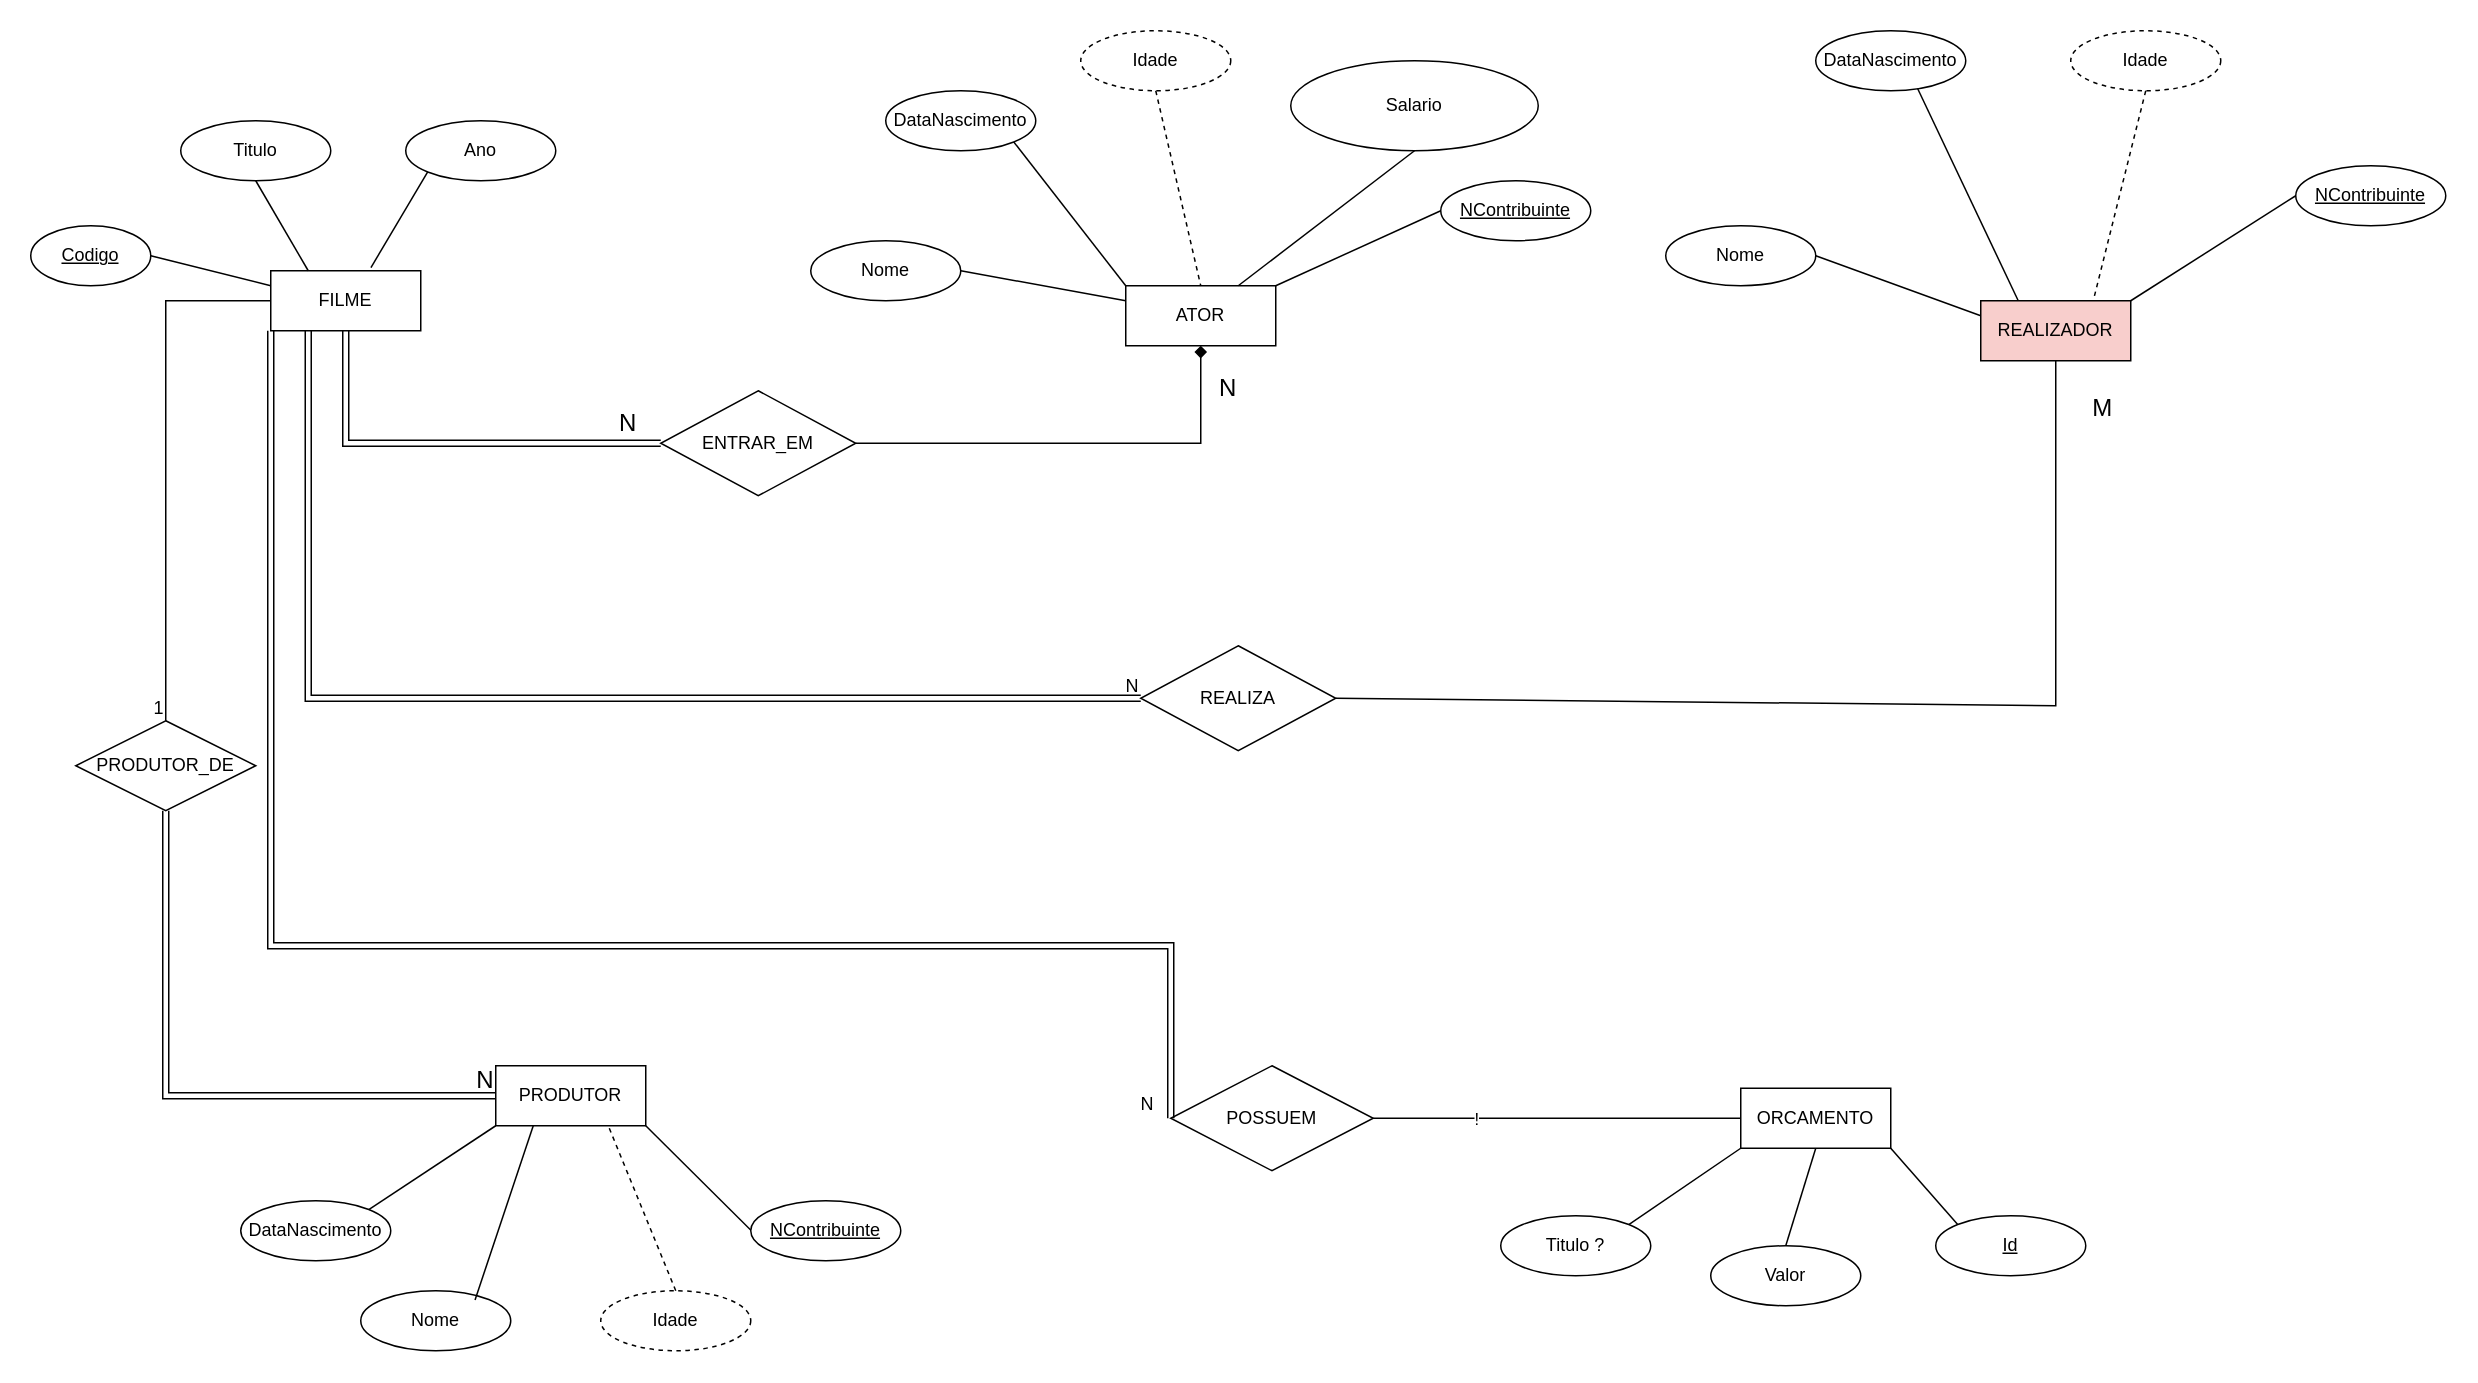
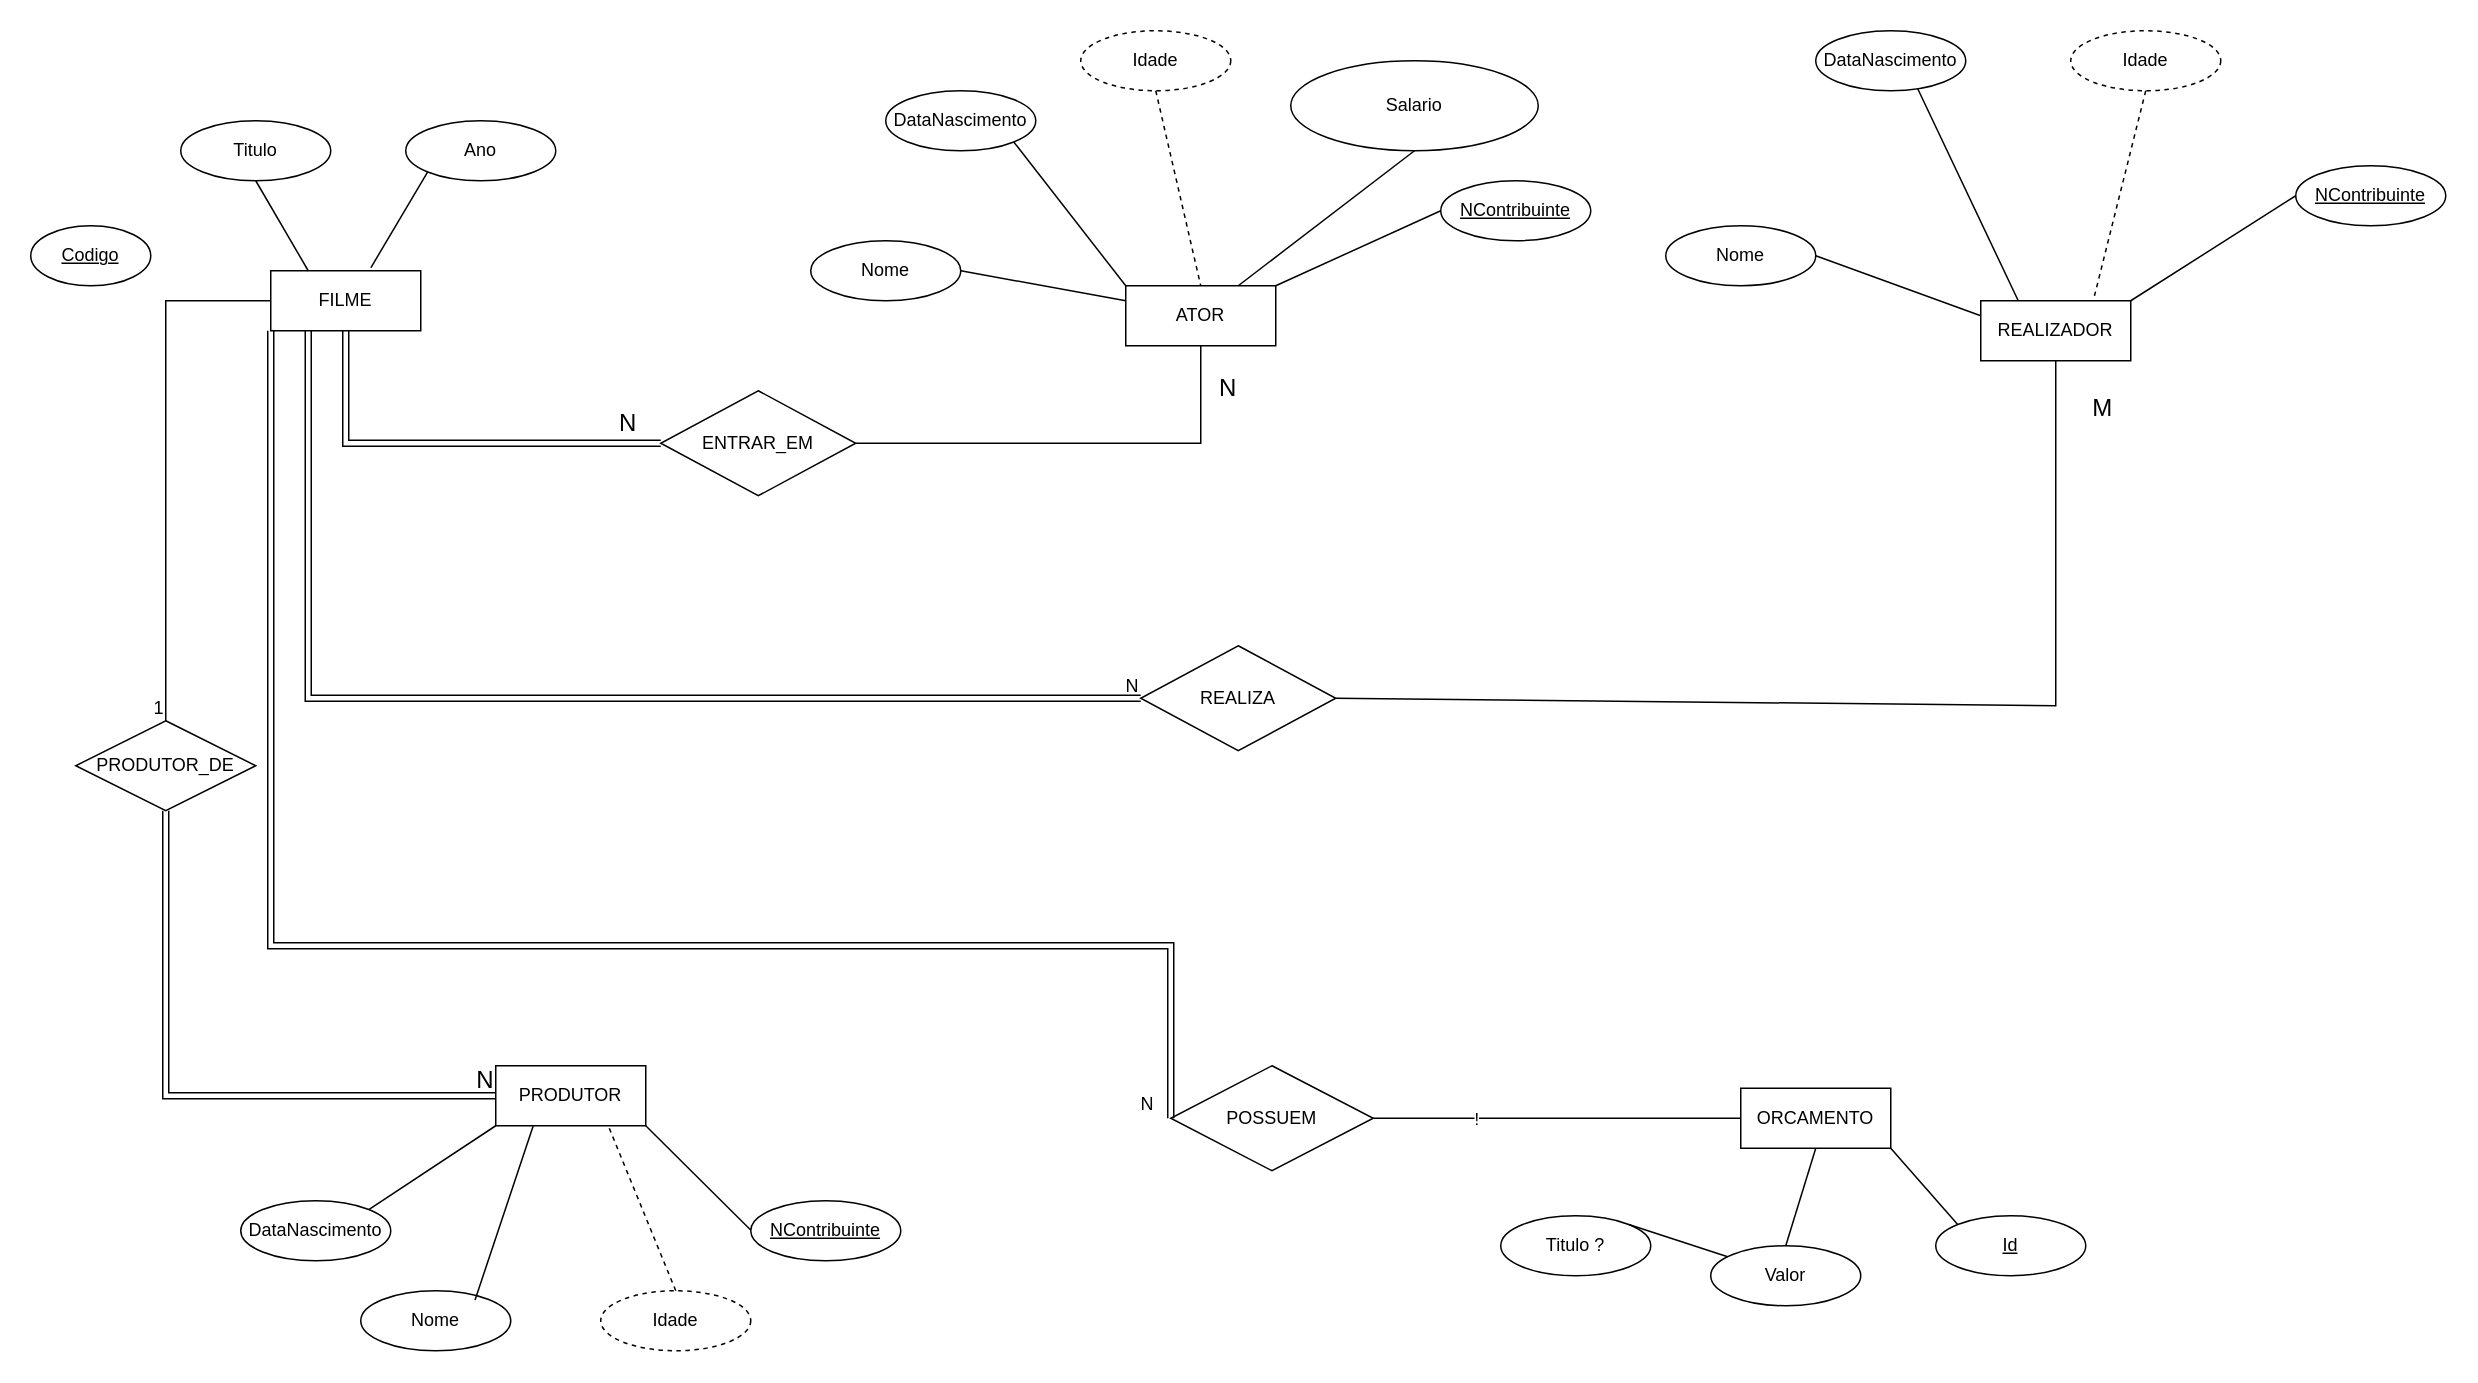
(210, 271) -> none
(2056, 331) -> (2056, 331)
(1201, 358) -> (1201, 352)
(1684, 1187) -> (1677, 1240)
